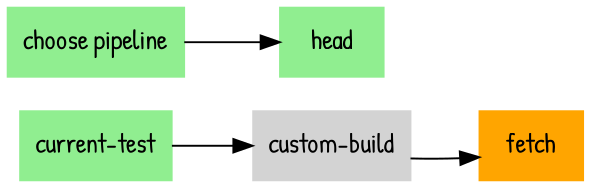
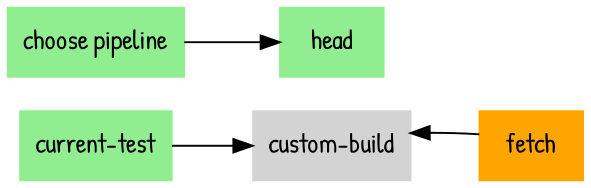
(435, 159) -> (455, 133)
